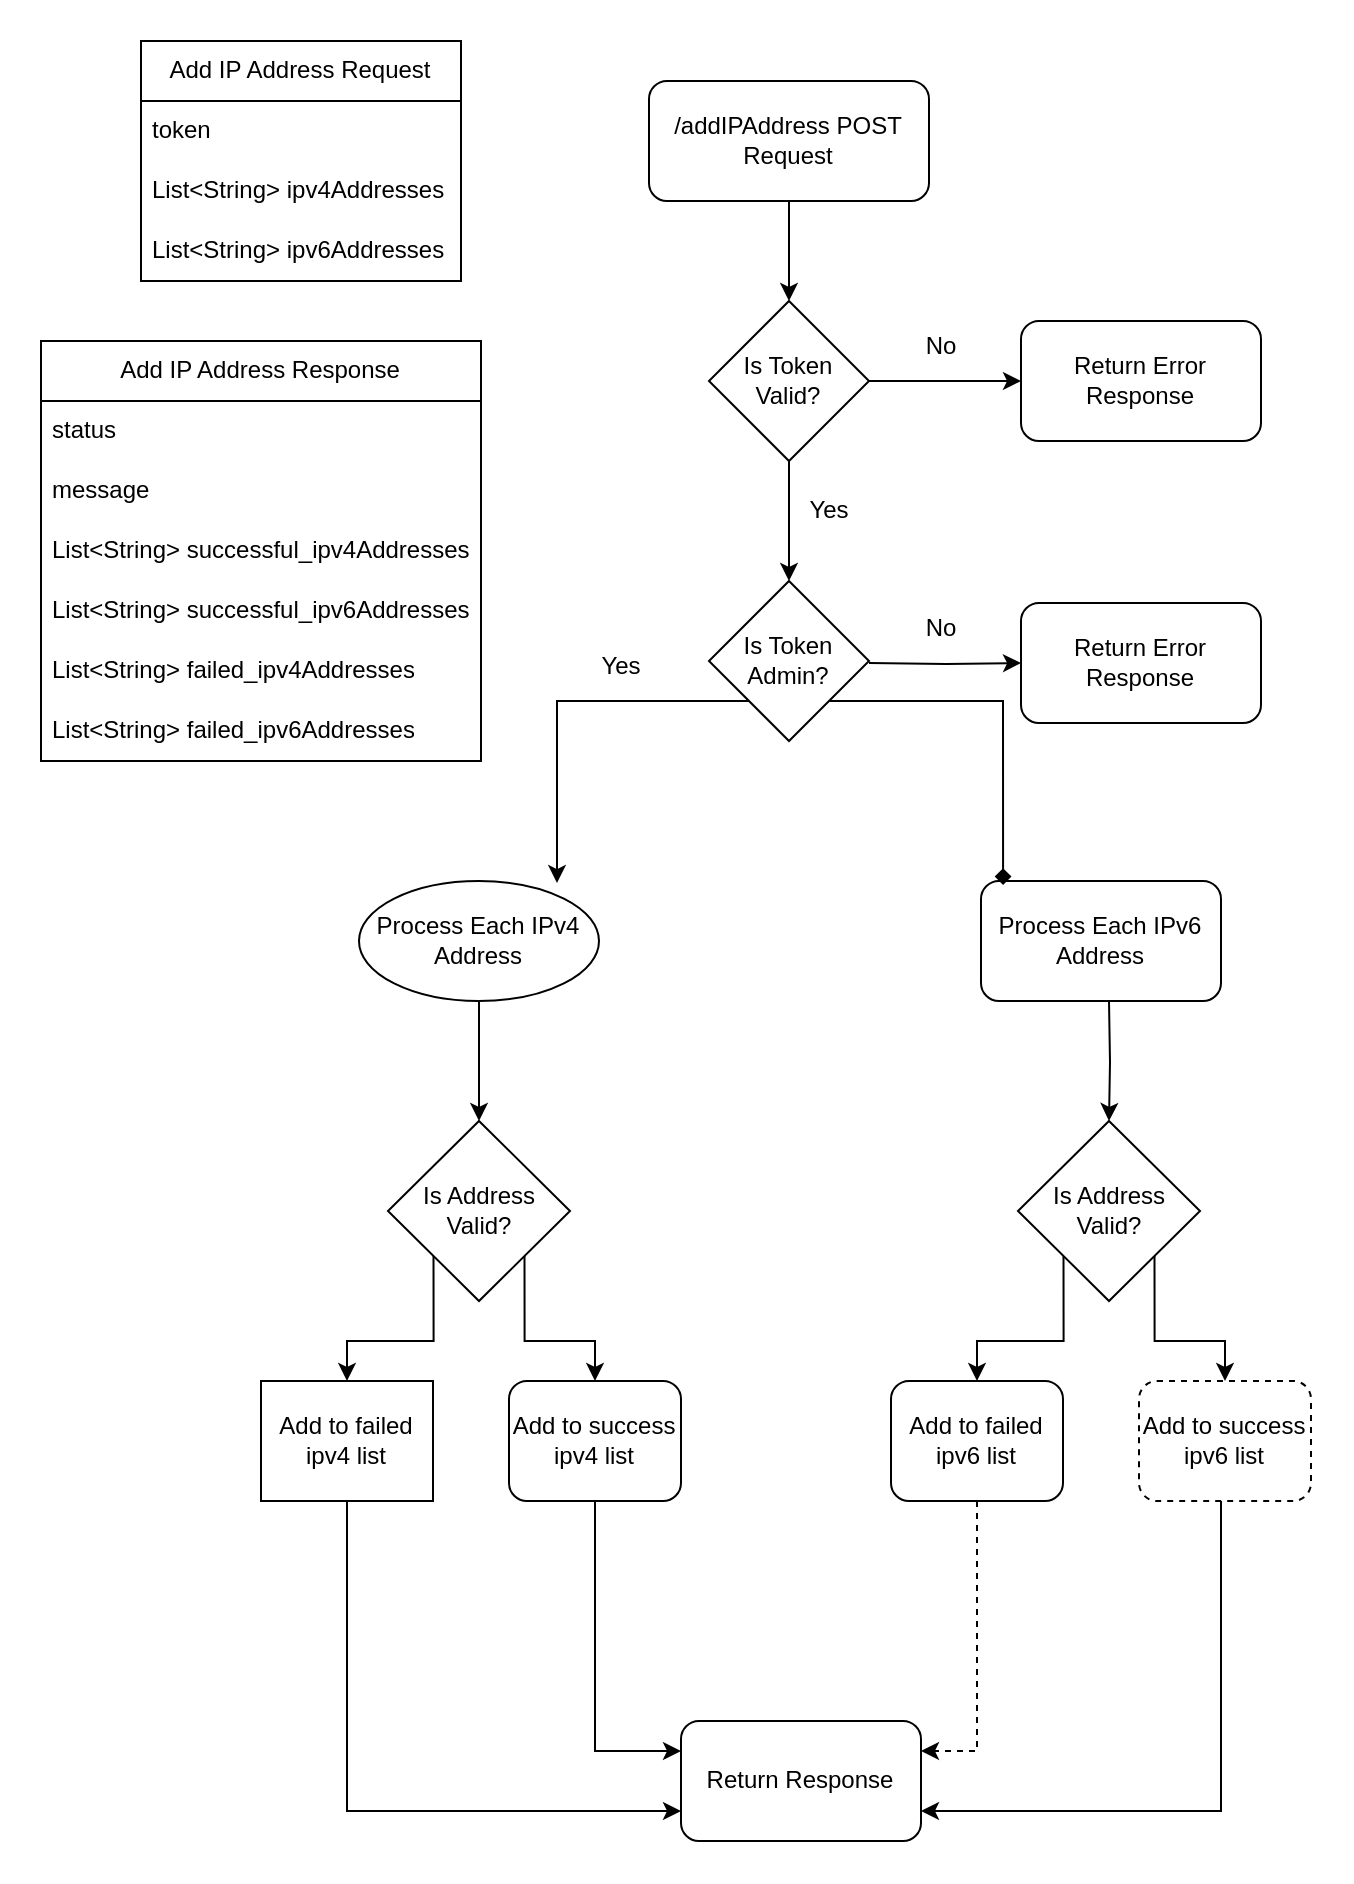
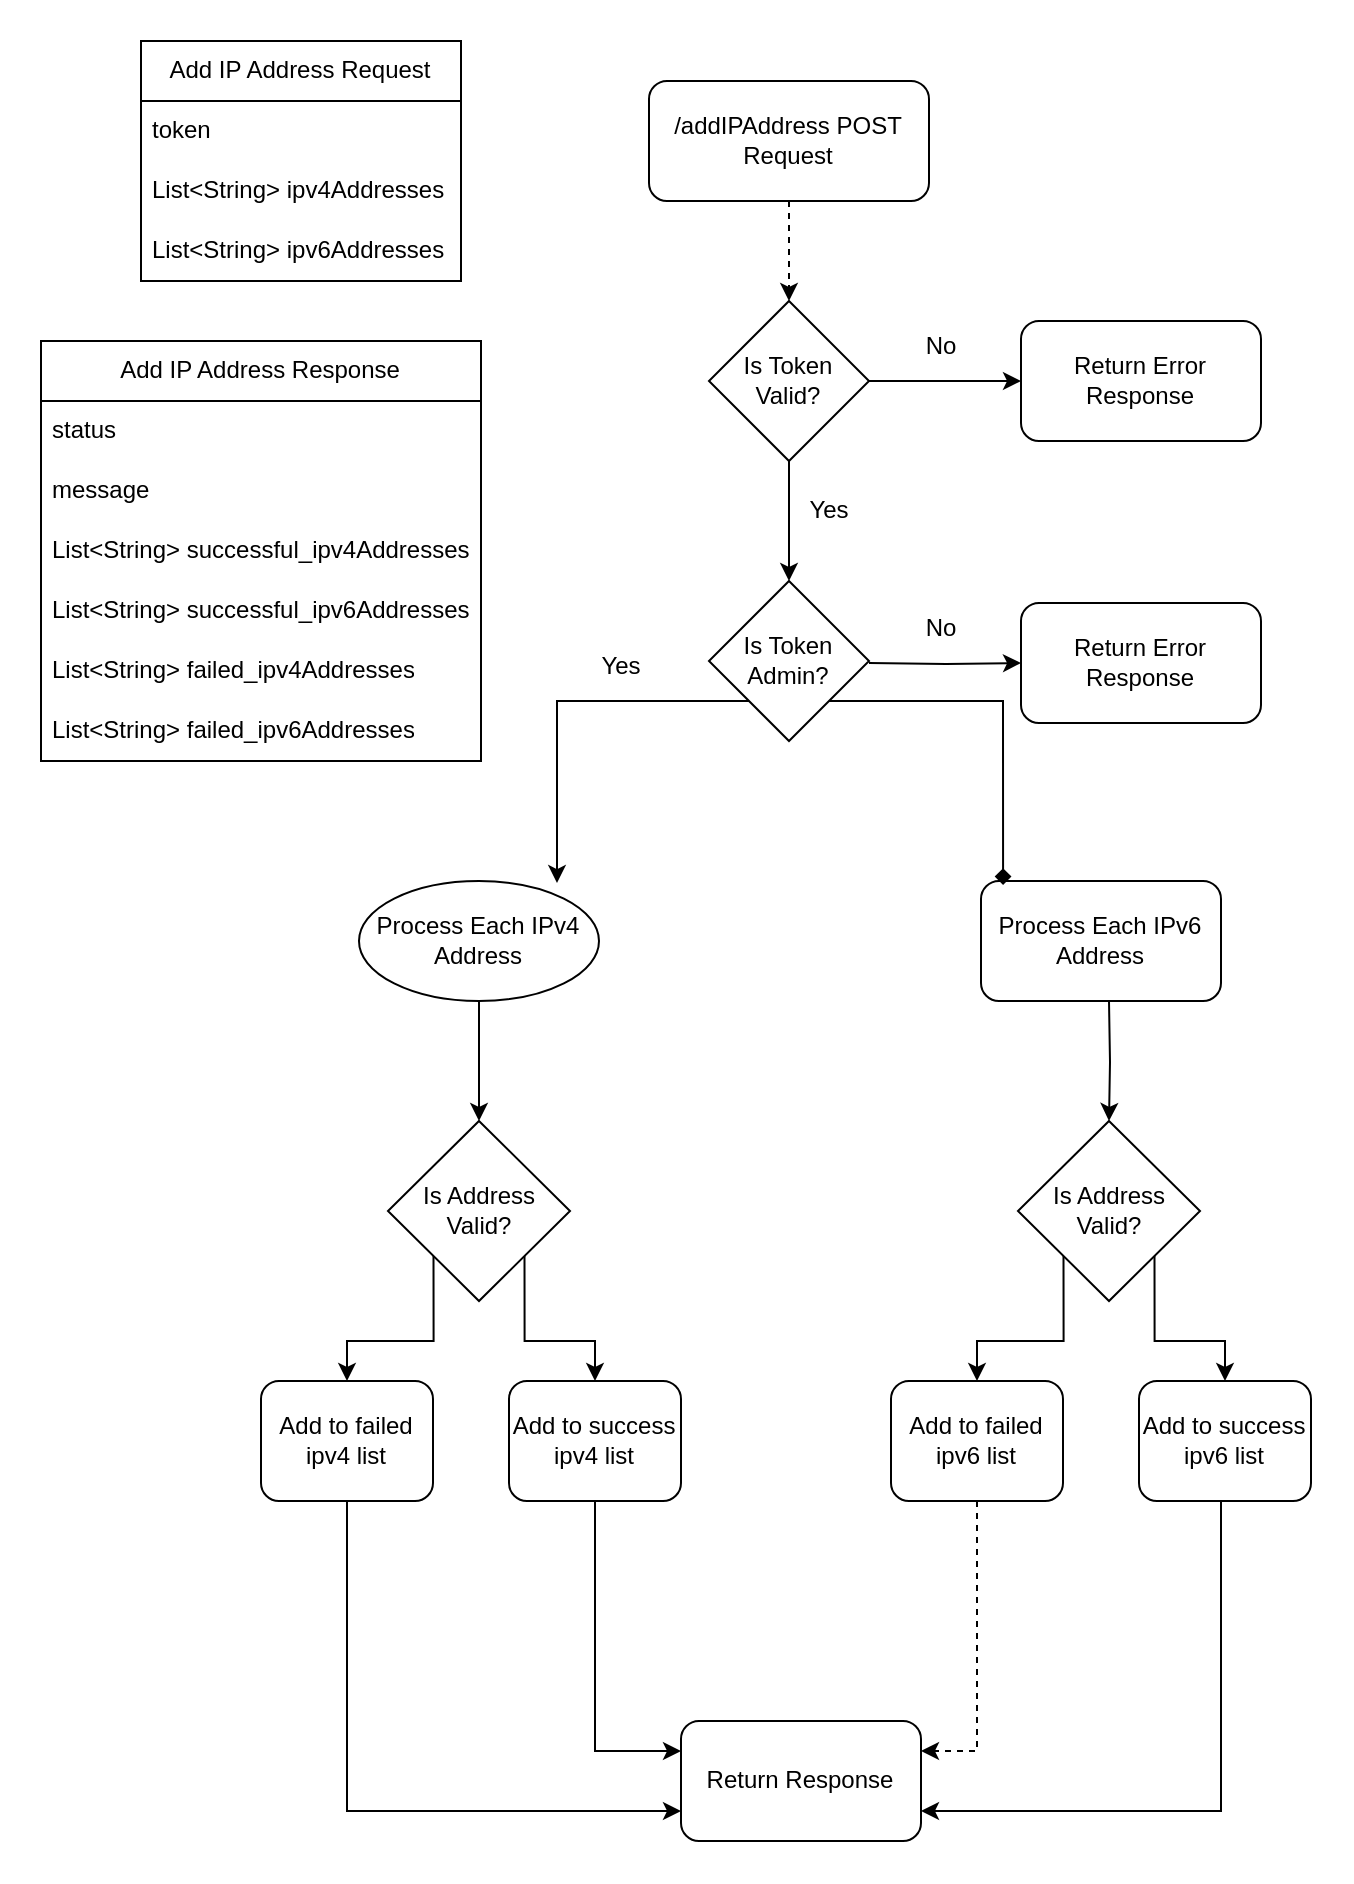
(789, 245) -> (789, 245)
(347, 1441) -> (347, 1441)
(1225, 1441) -> (1225, 1441)
